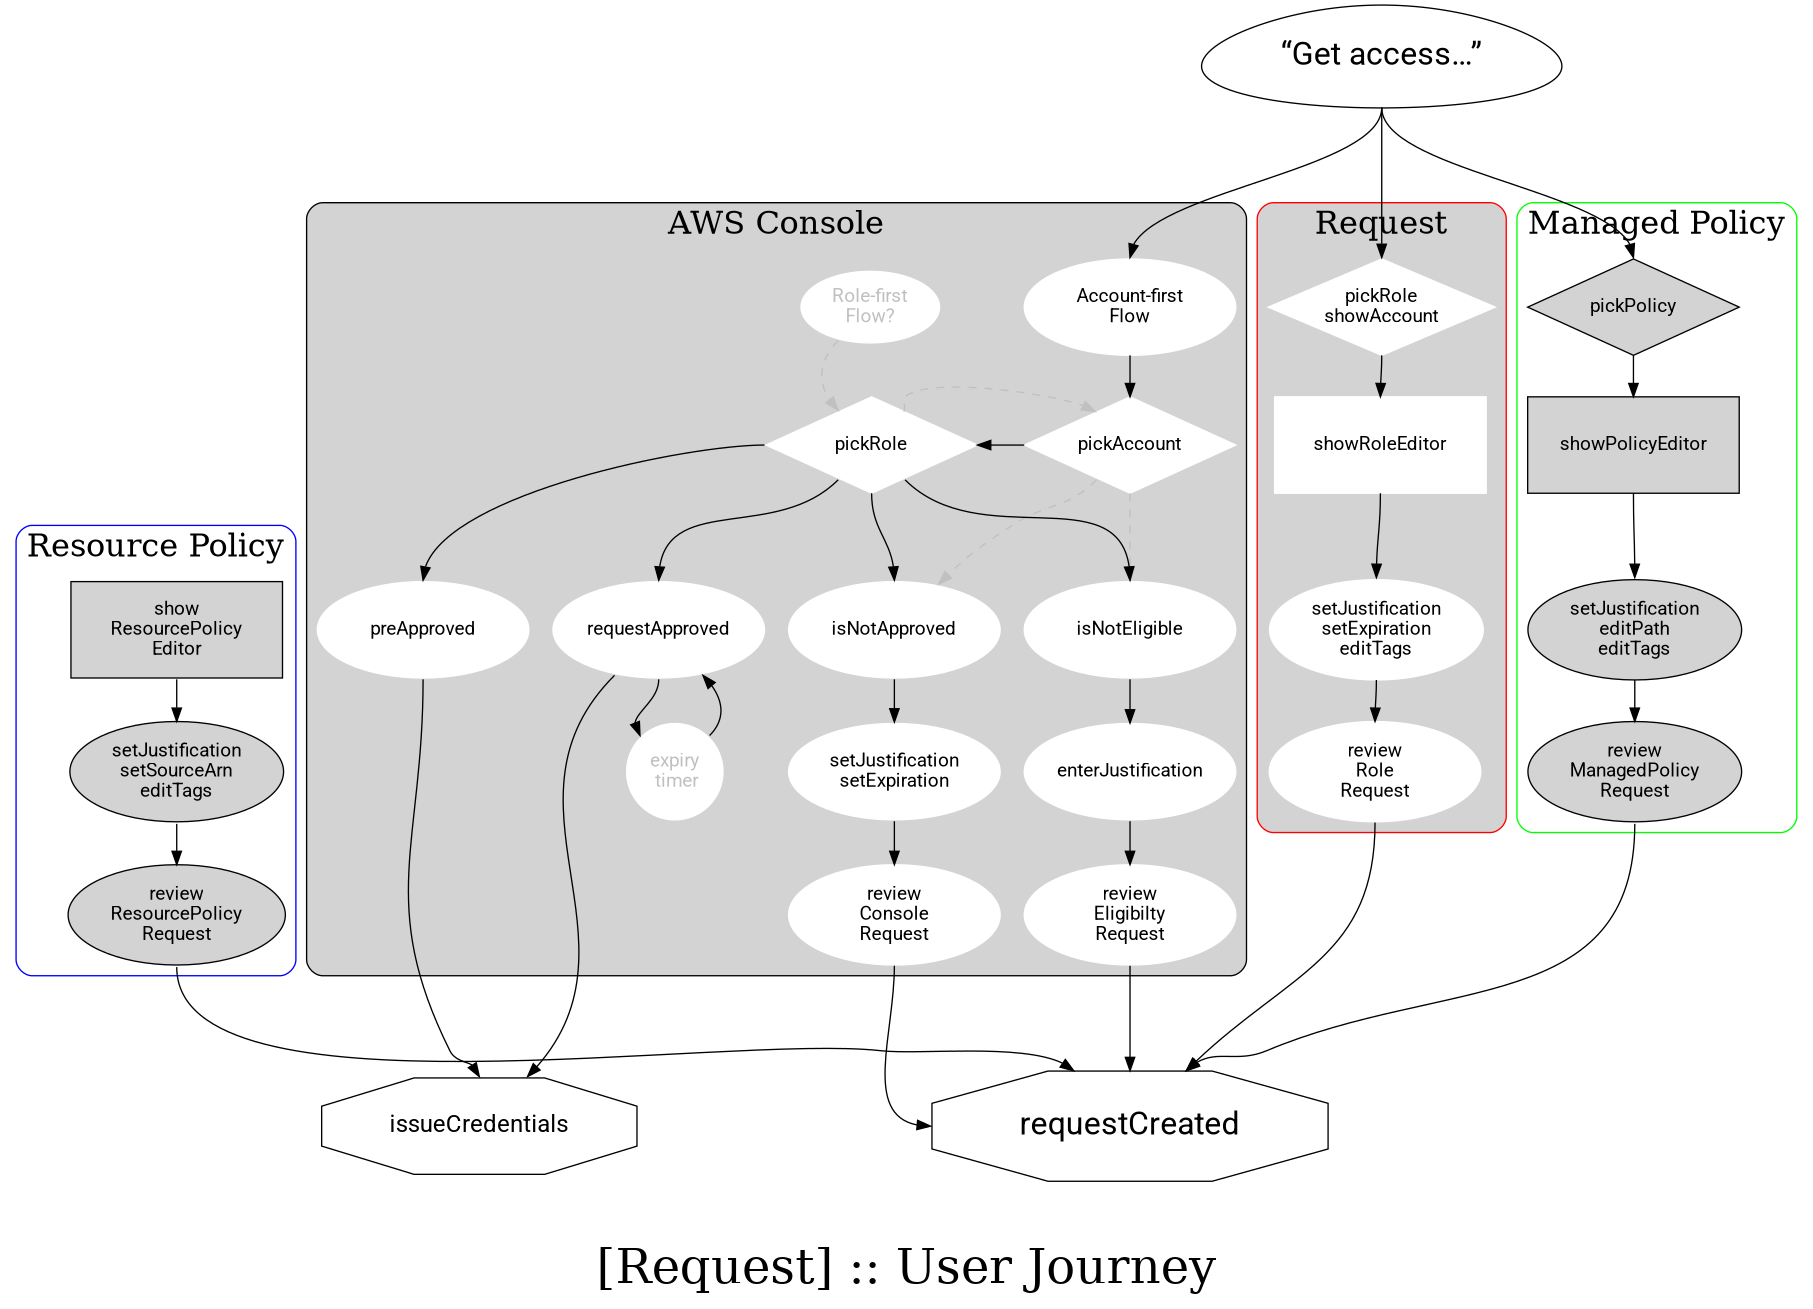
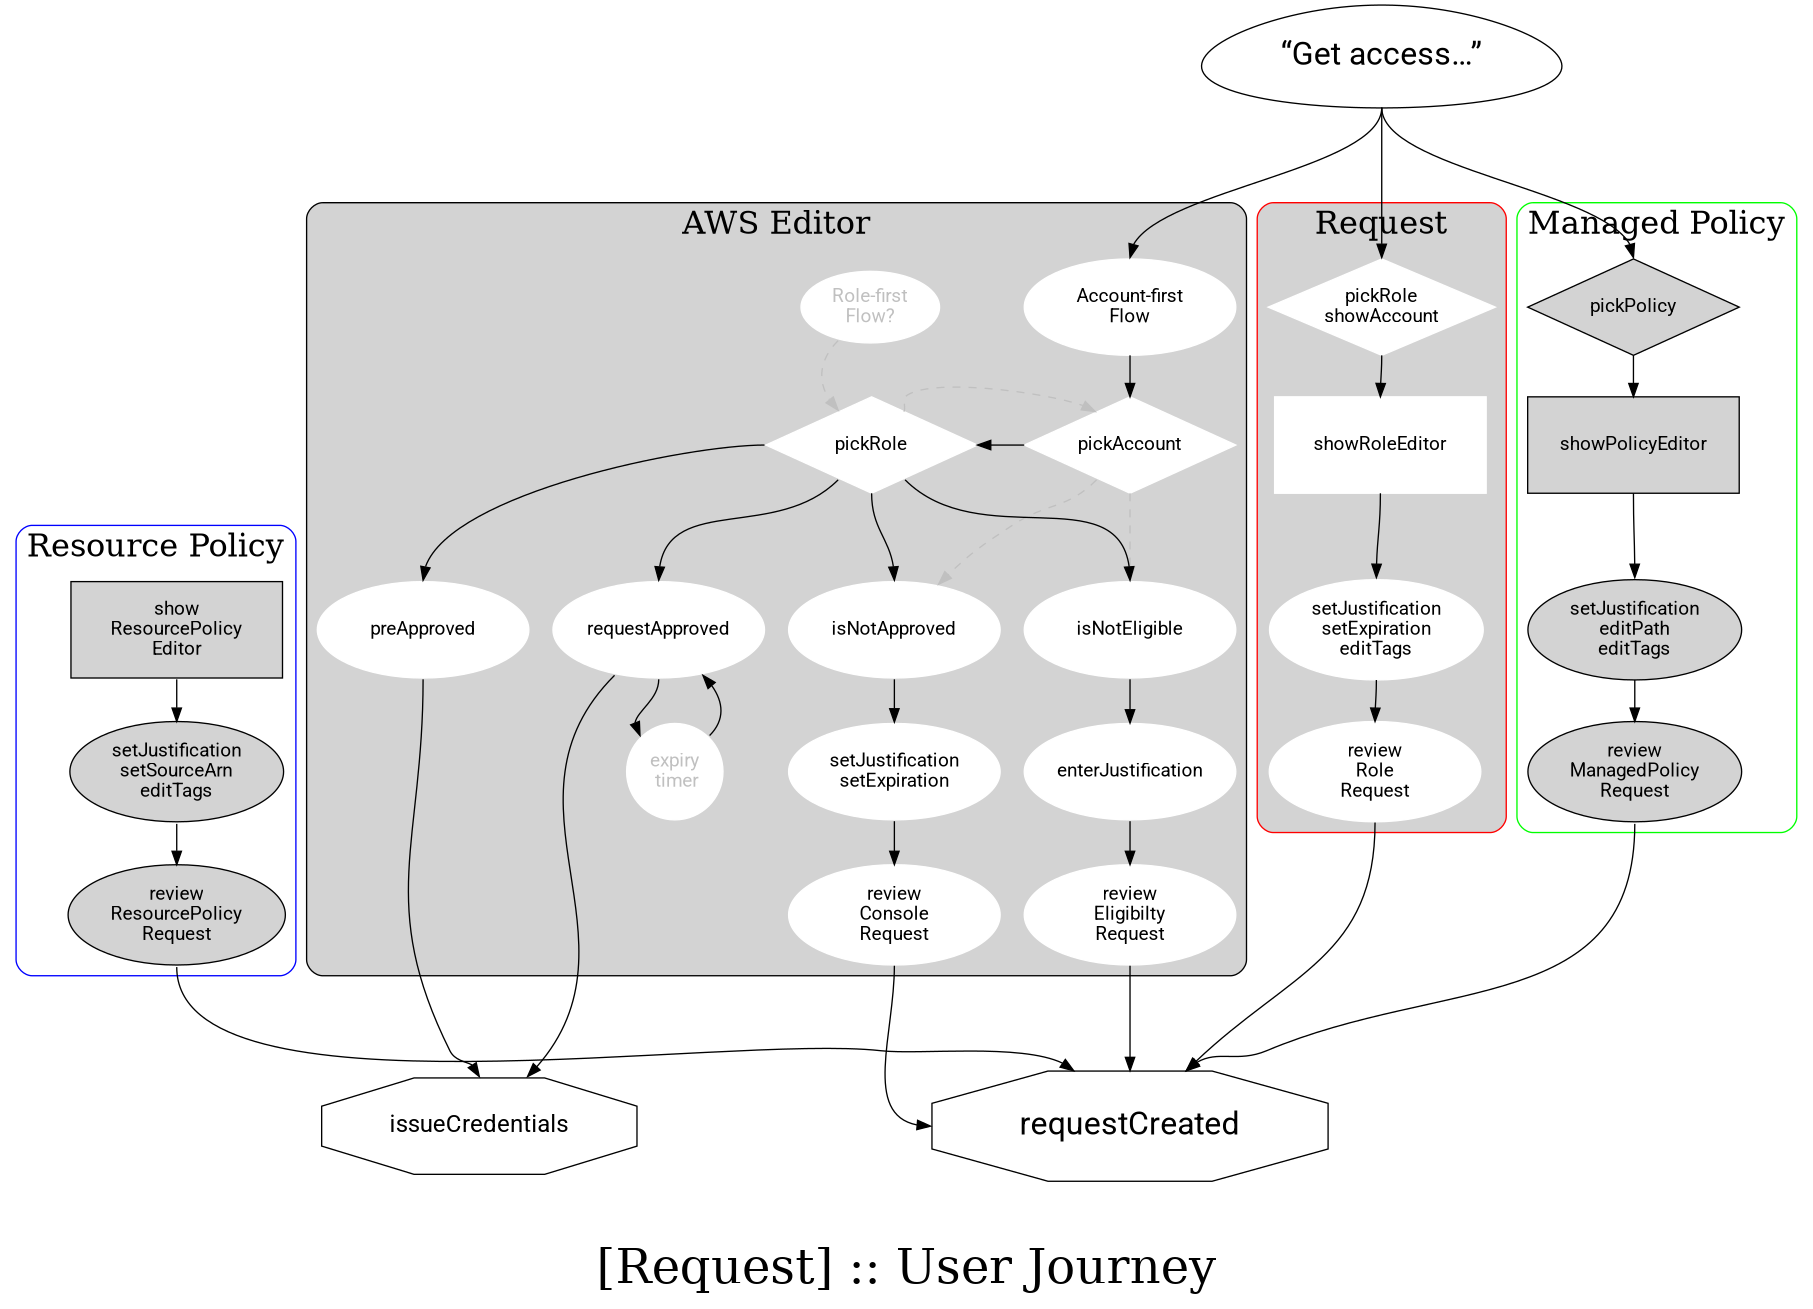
(777, 225) -> (777, 225)
